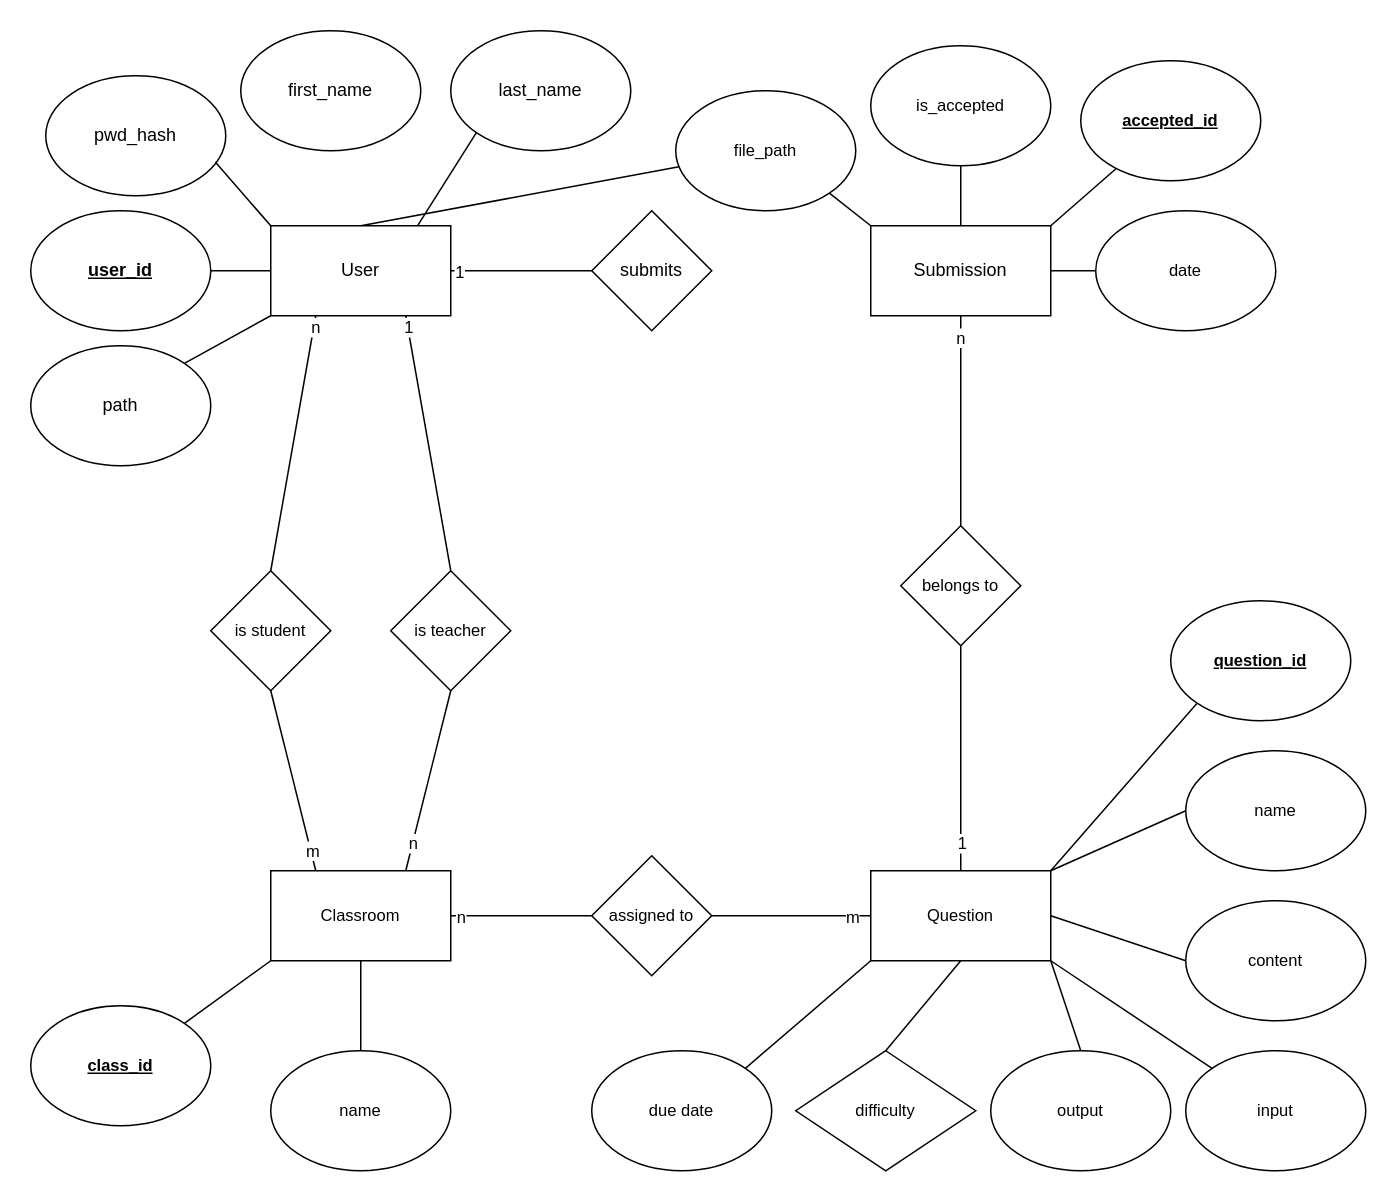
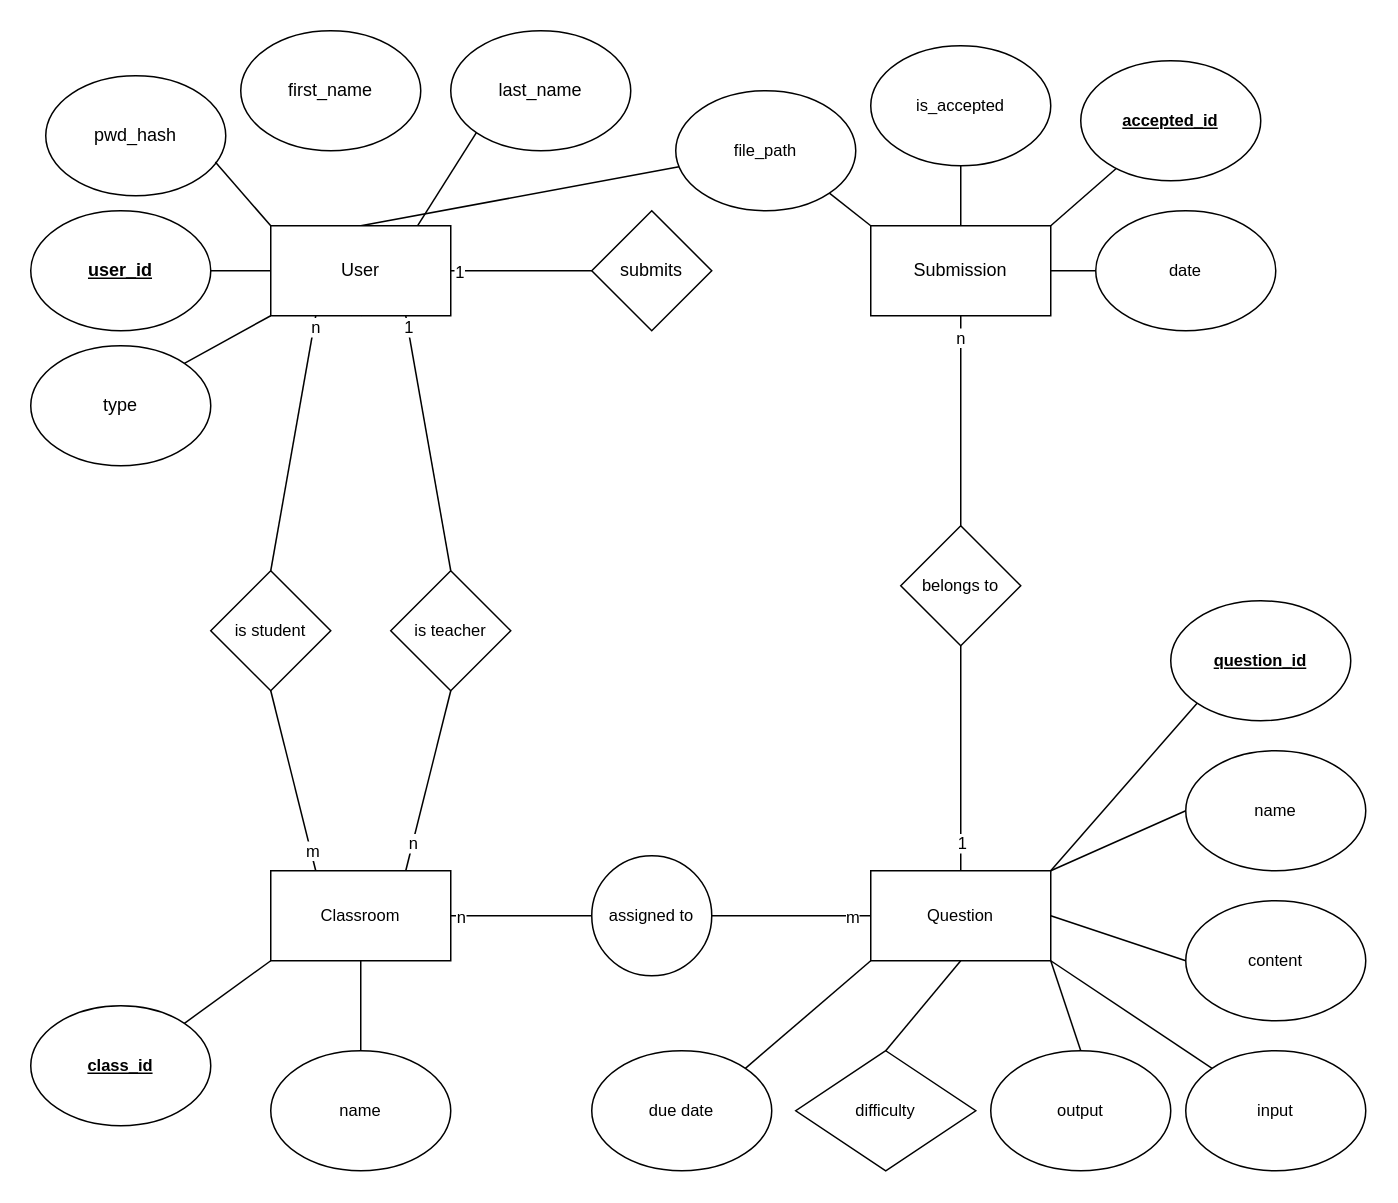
(121, 406) -> (121, 406)
(652, 916) -> (652, 916)
